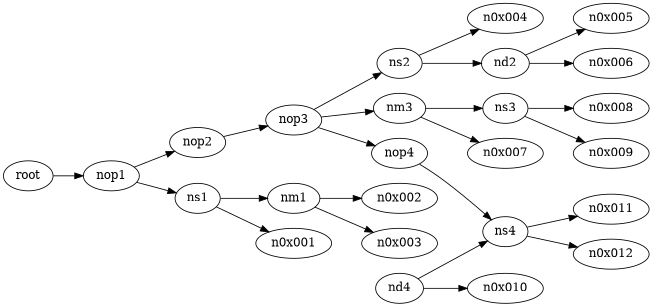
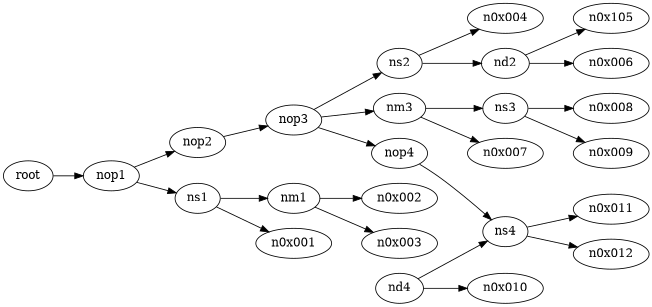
(611, 18) -> (611, 18)
